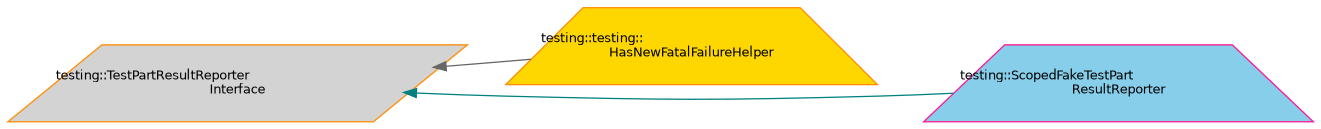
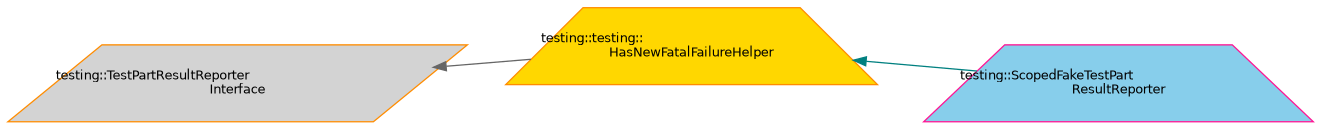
(685, 99) -> (922, 66)
